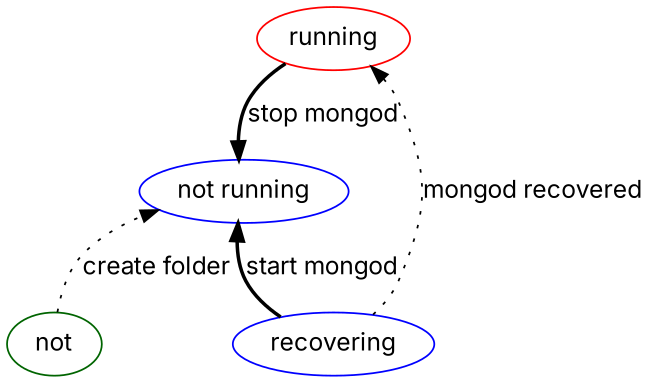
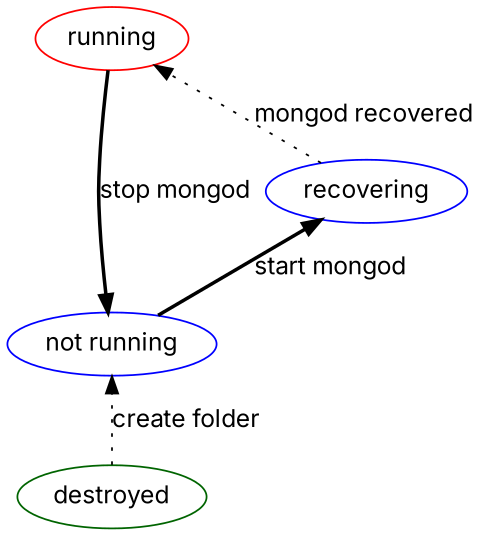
(248, 285) -> (232, 272)
(54, 344) -> (112, 497)
